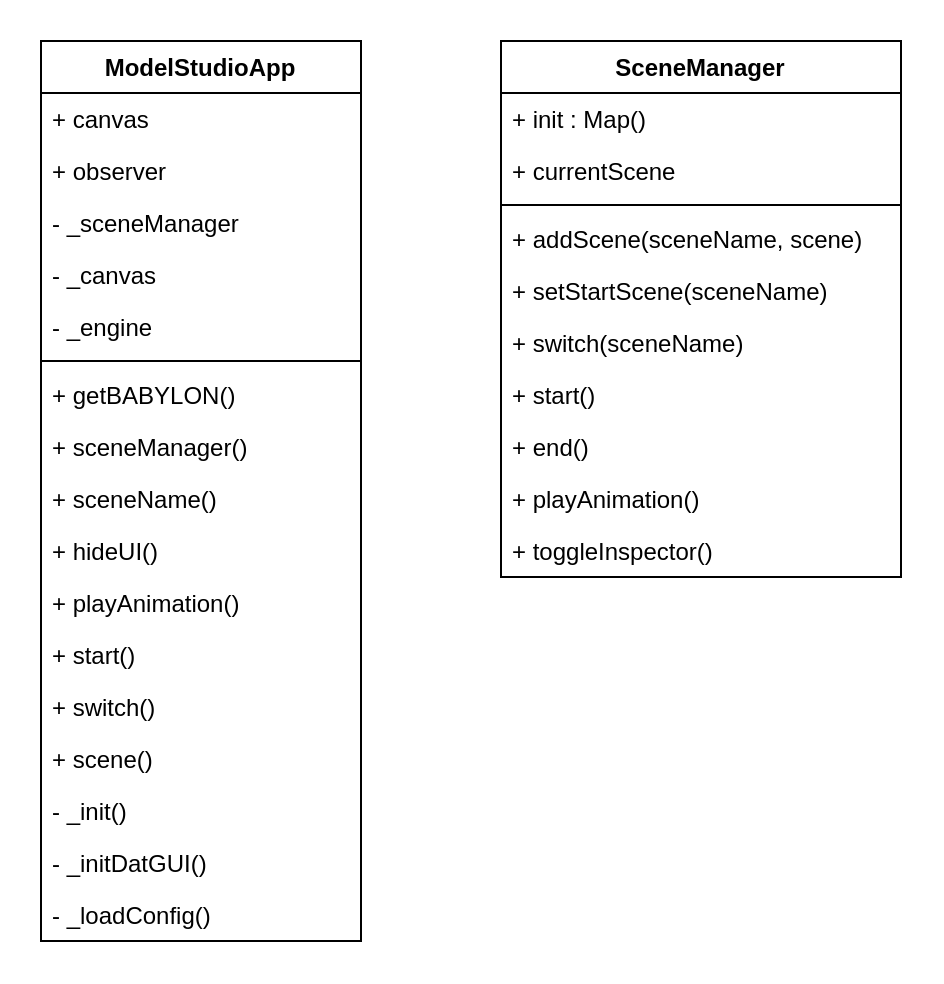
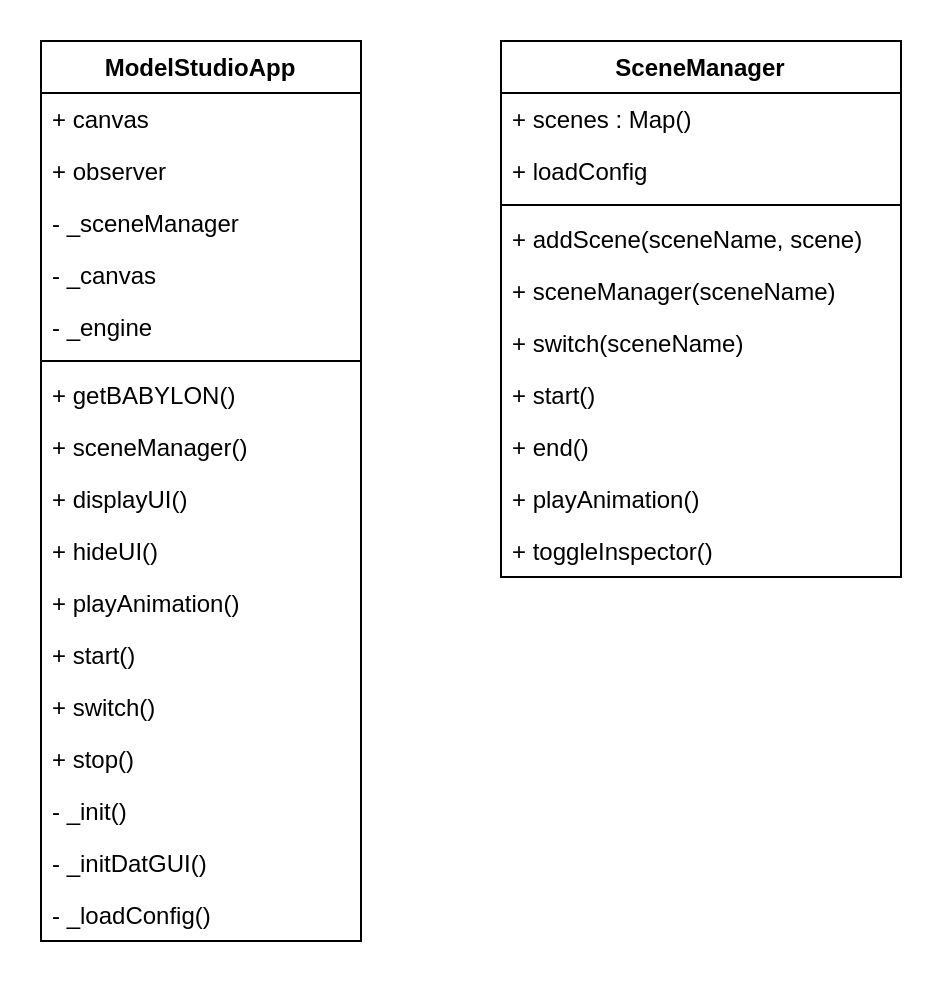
(587, 120) -> (607, 120)
(603, 172) -> (583, 172)
(684, 292) -> (677, 292)
(136, 500) -> (130, 500)
(109, 760) -> (103, 760)
